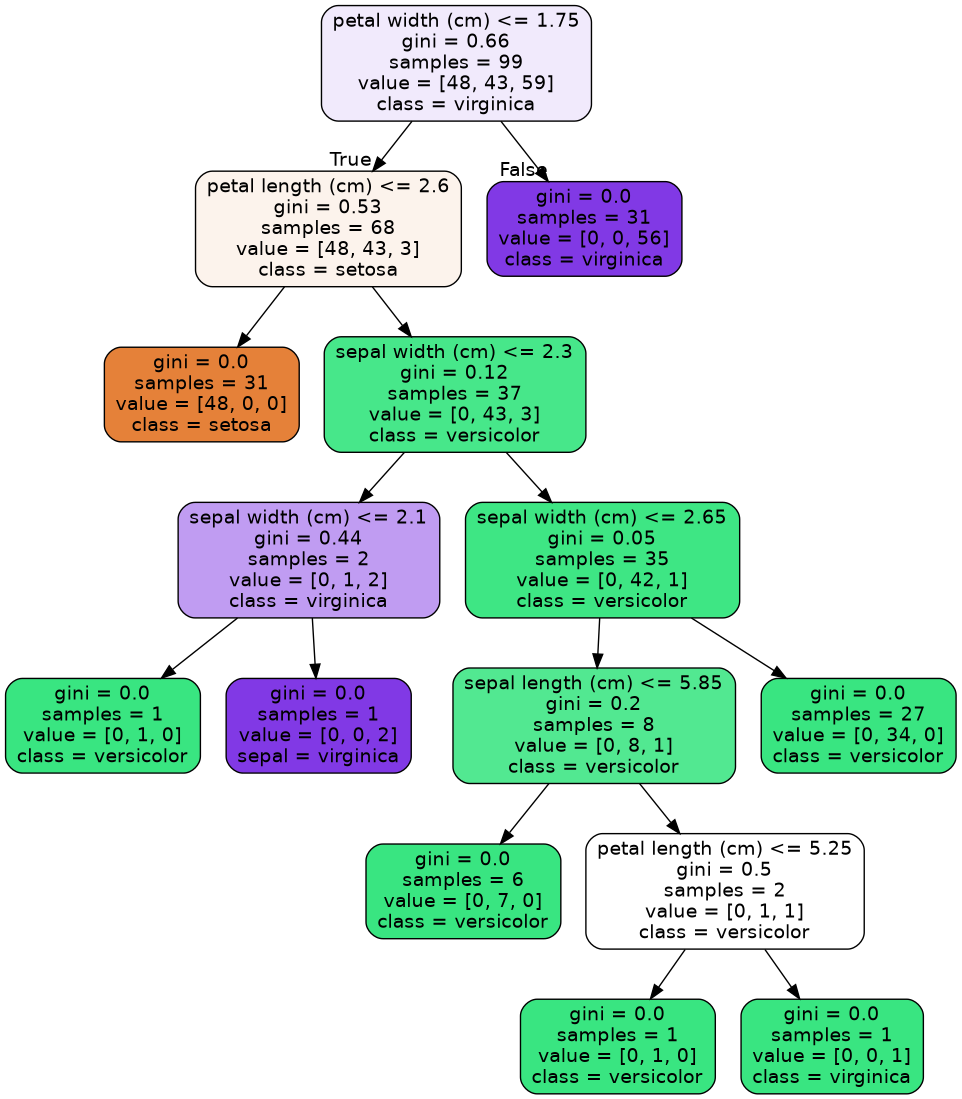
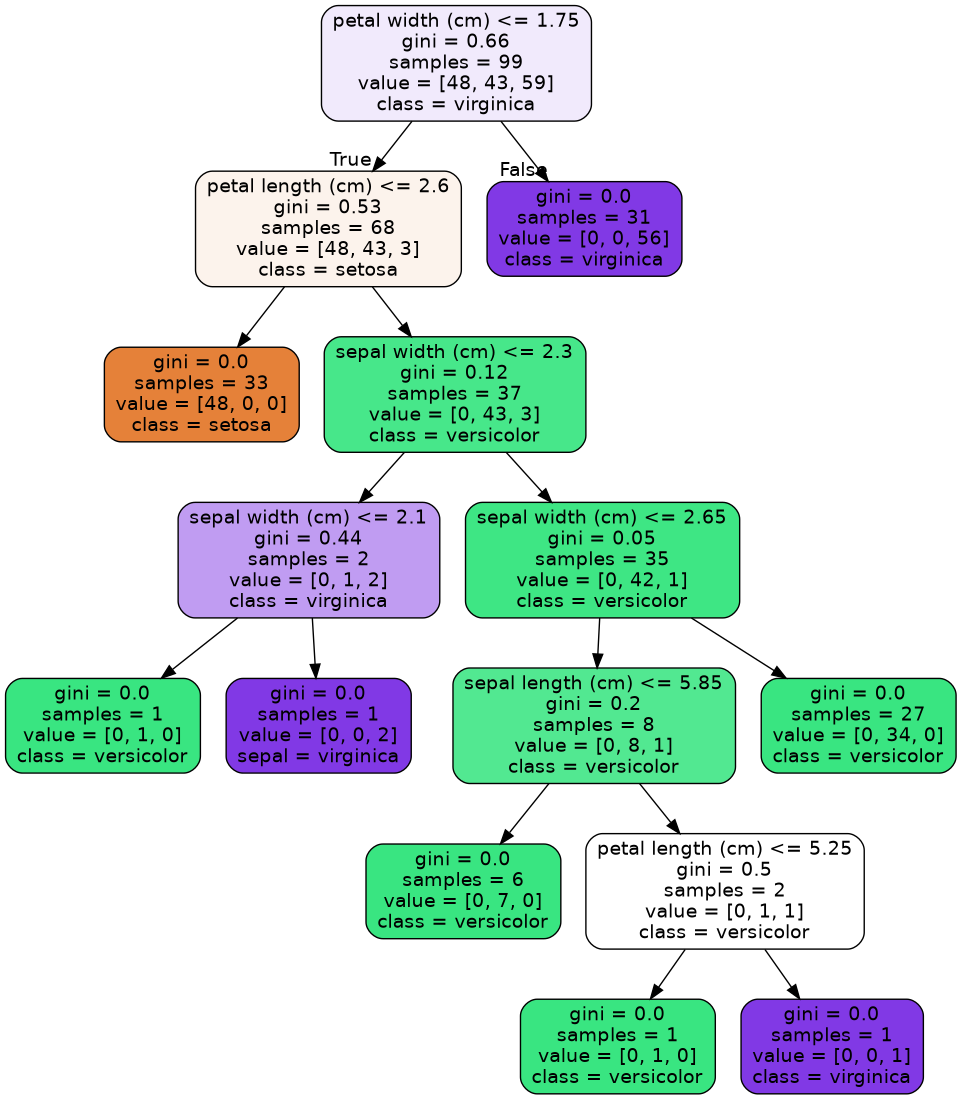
(202, 395) -> (202, 395)
(832, 1047) -> (832, 1047)
